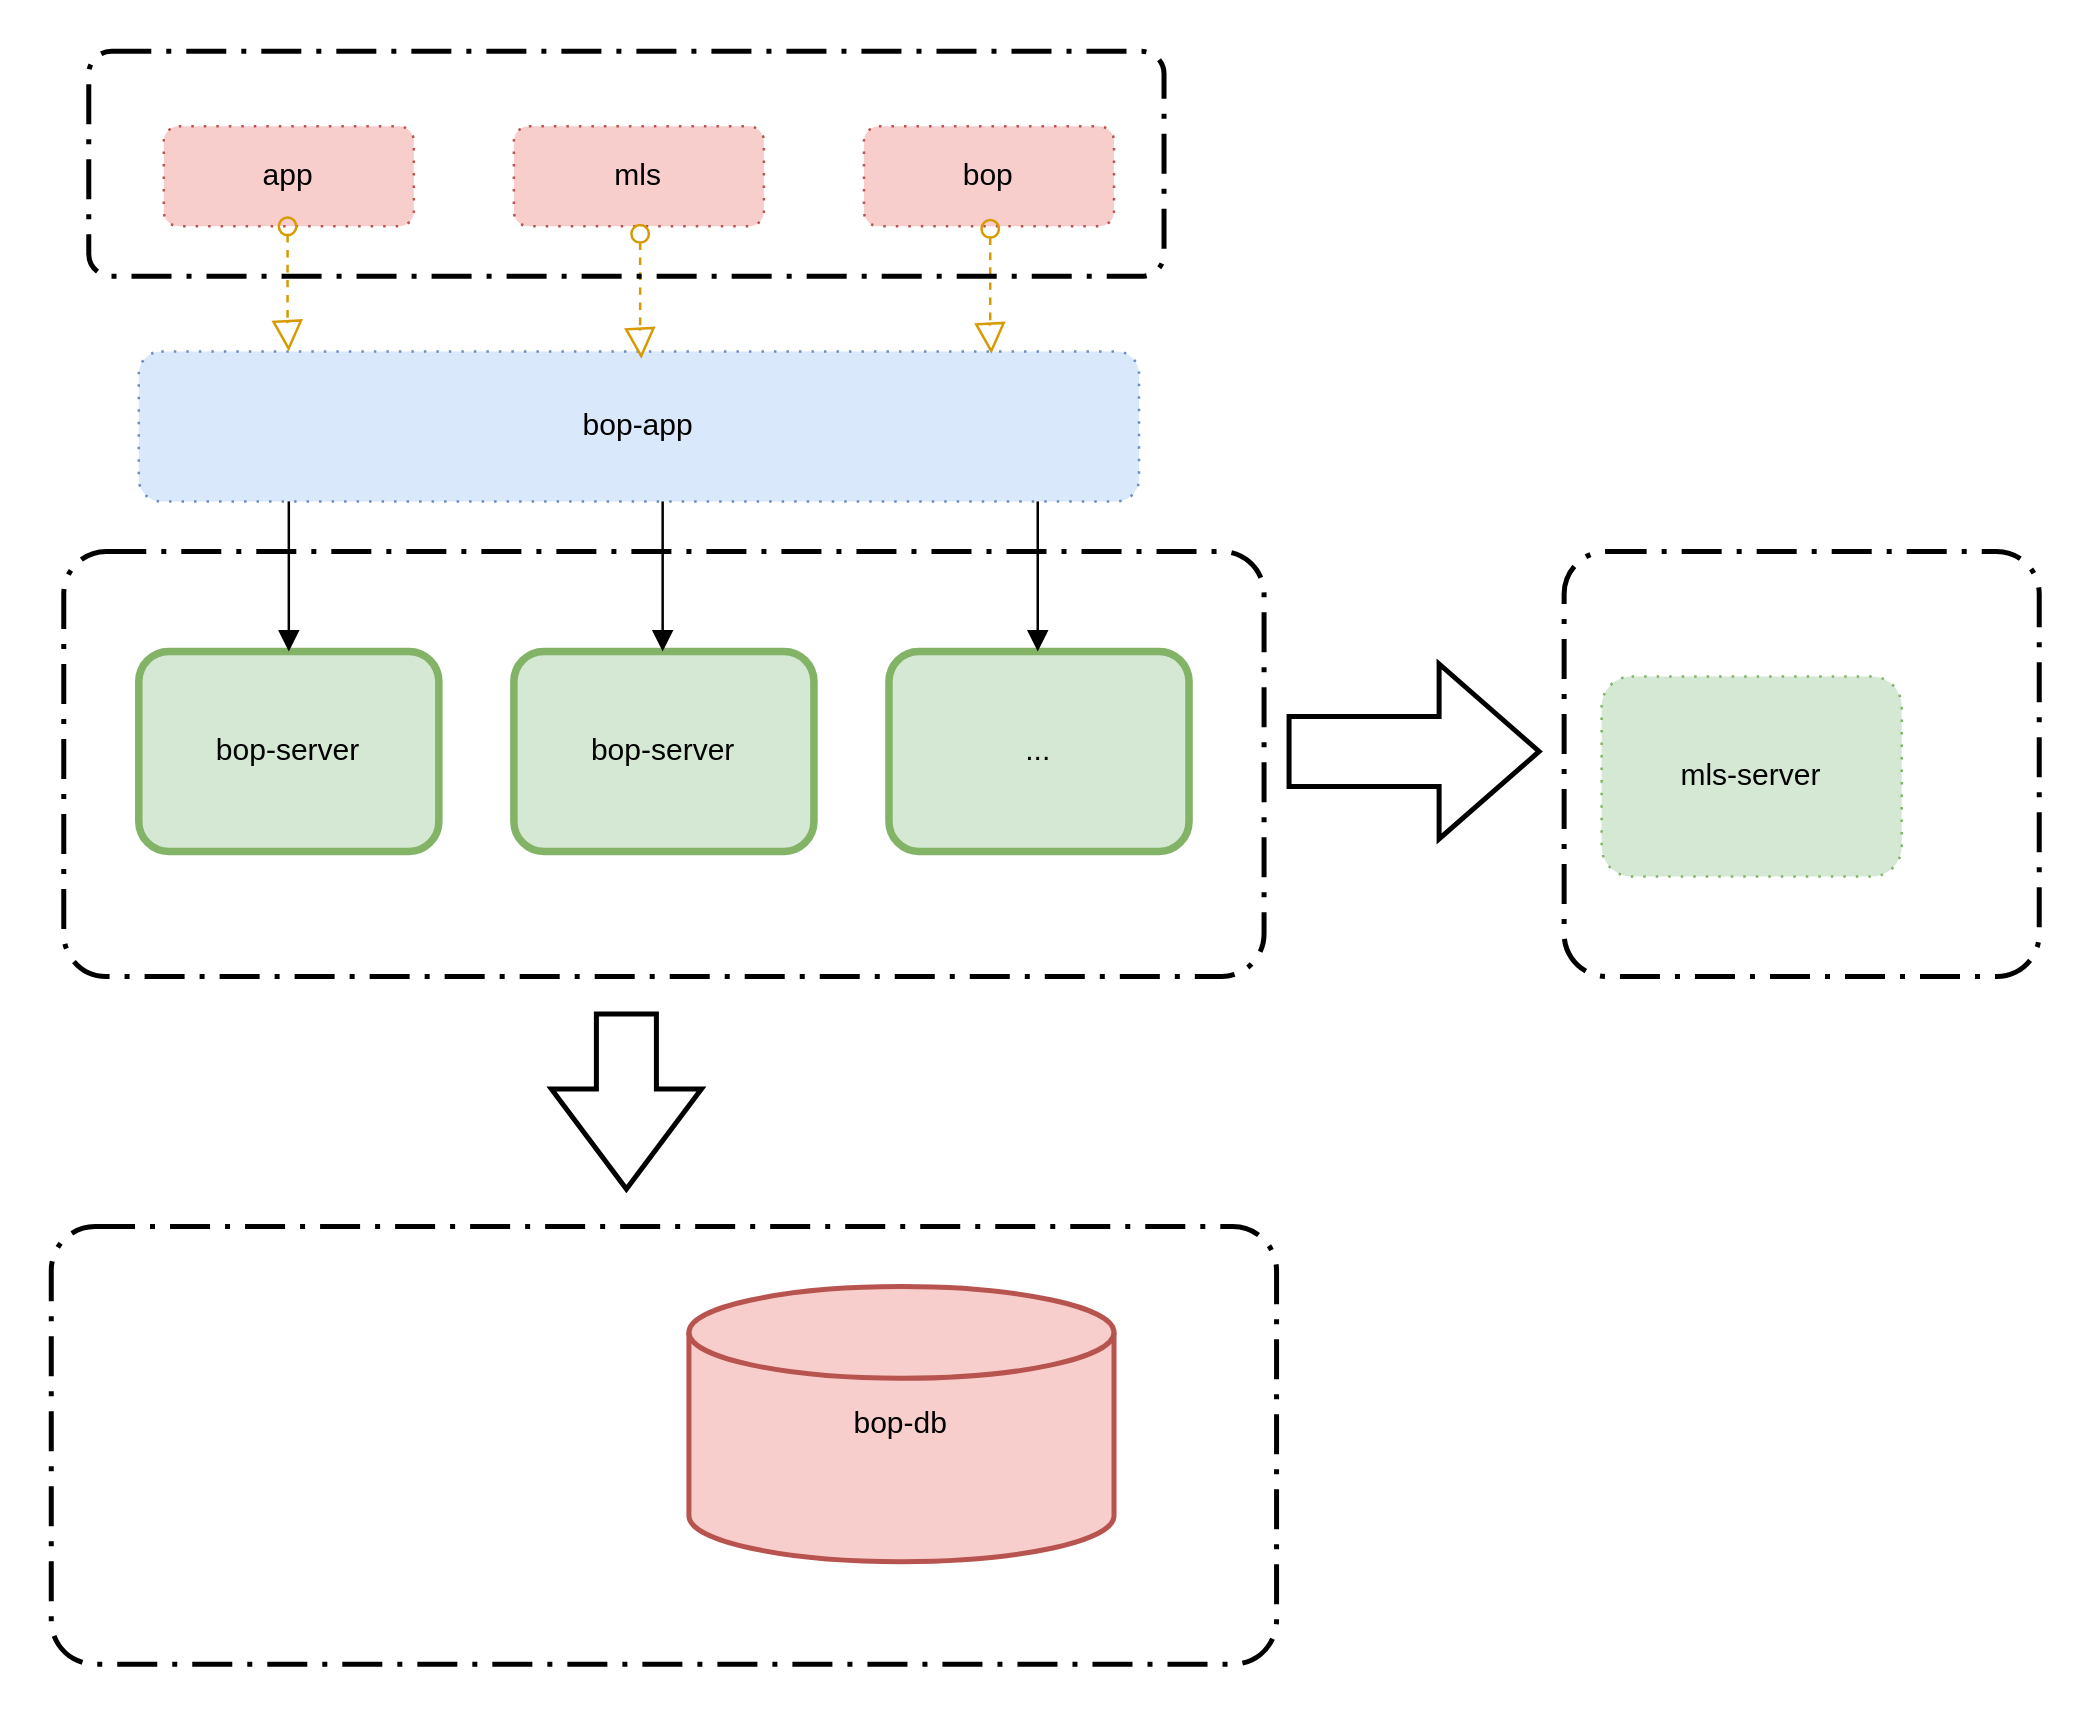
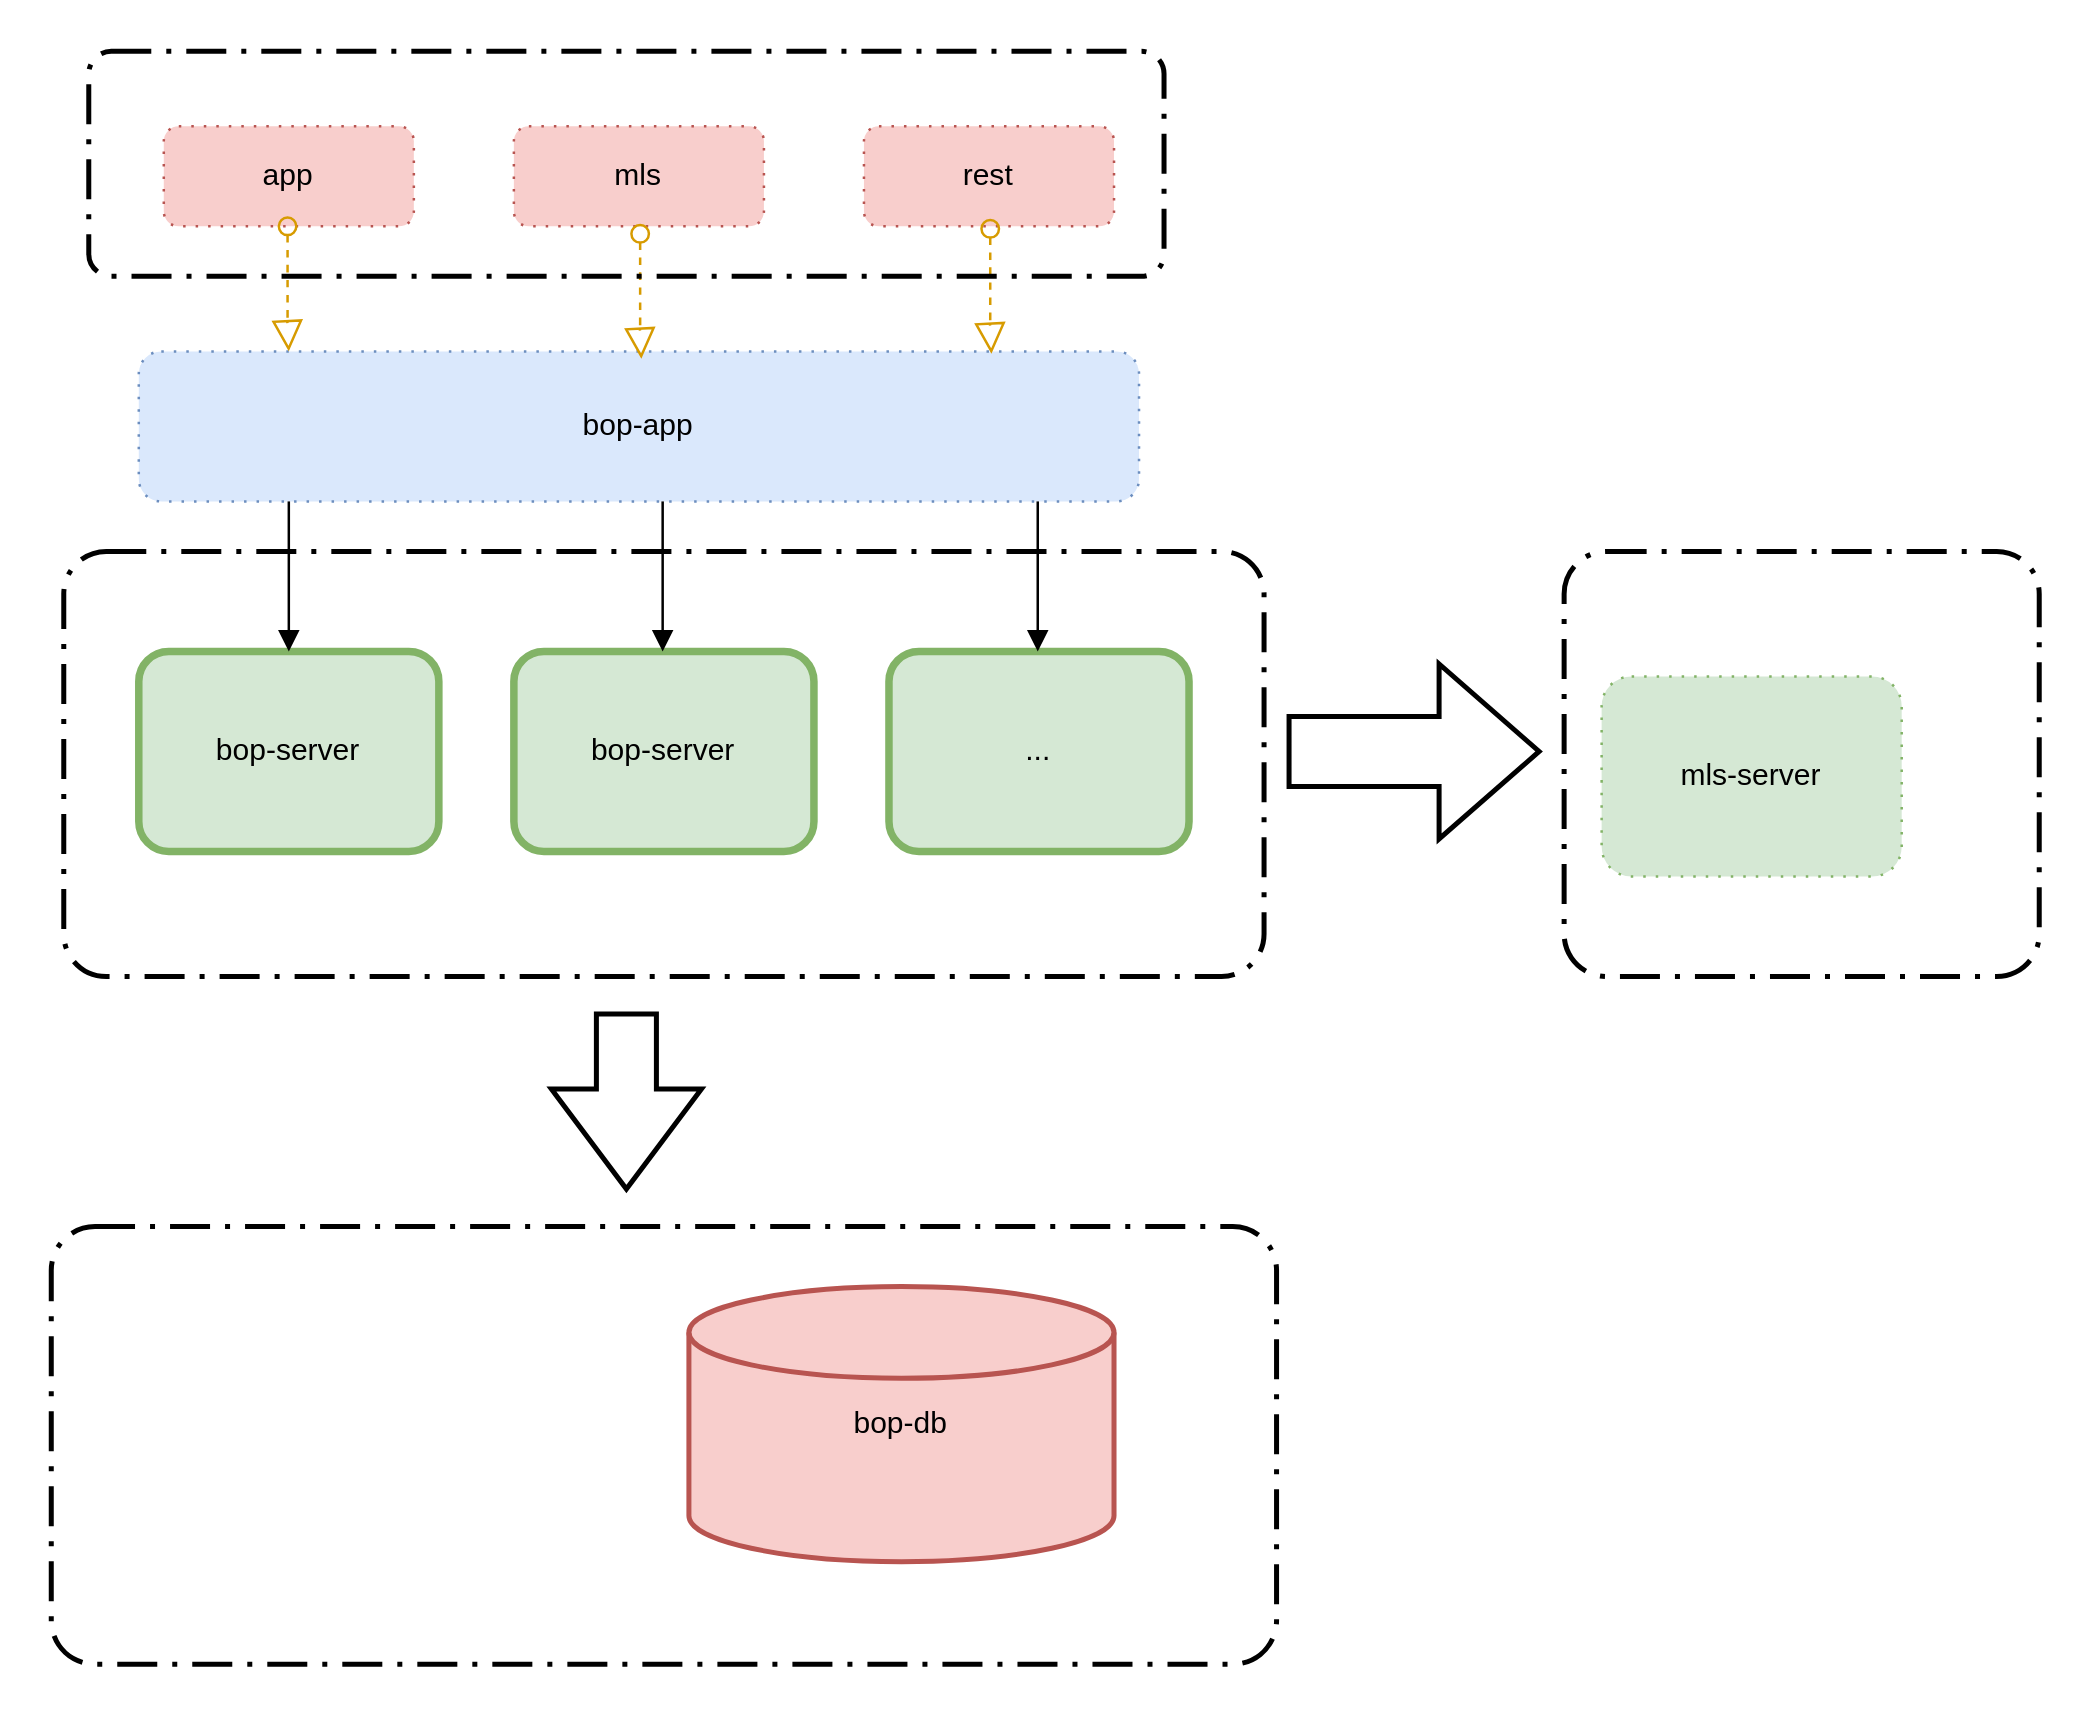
(989, 176) -> (989, 176)
